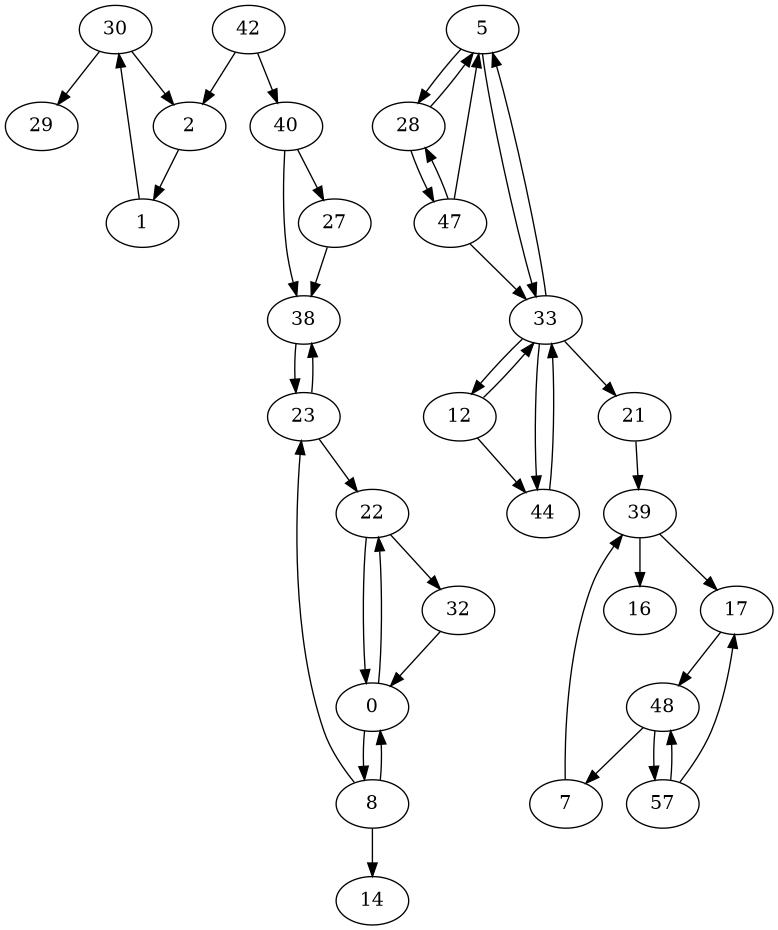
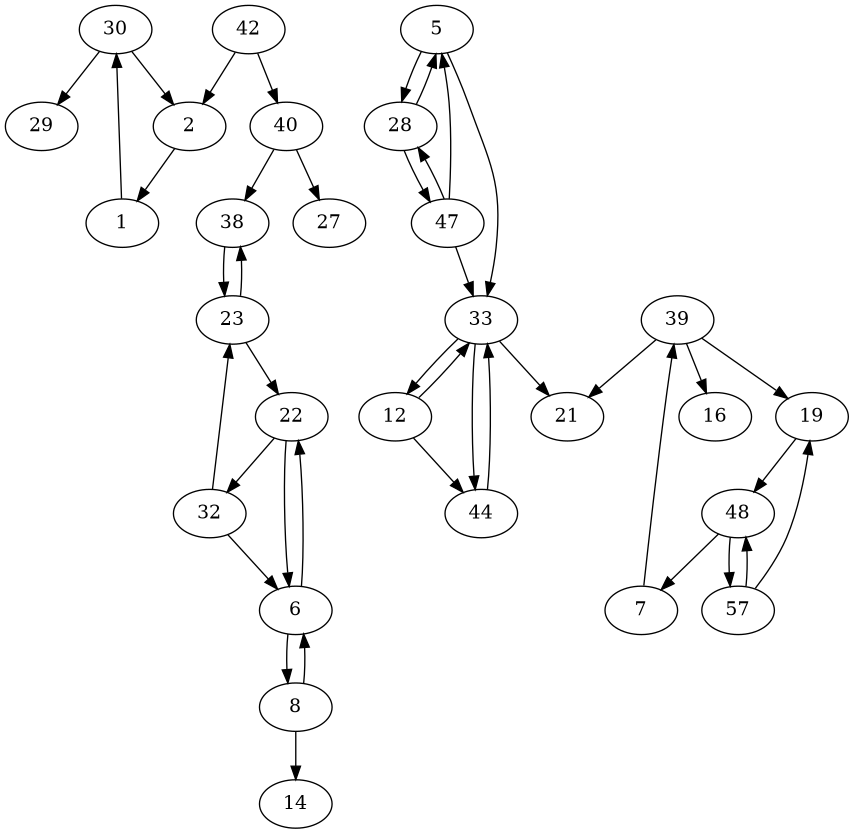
(524, 180) -> none
(321, 265) -> none
(637, 459) -> (628, 364)
(737, 610) -> (812, 417)
(302, 624) -> (220, 424)
(372, 707) -> (296, 610)
